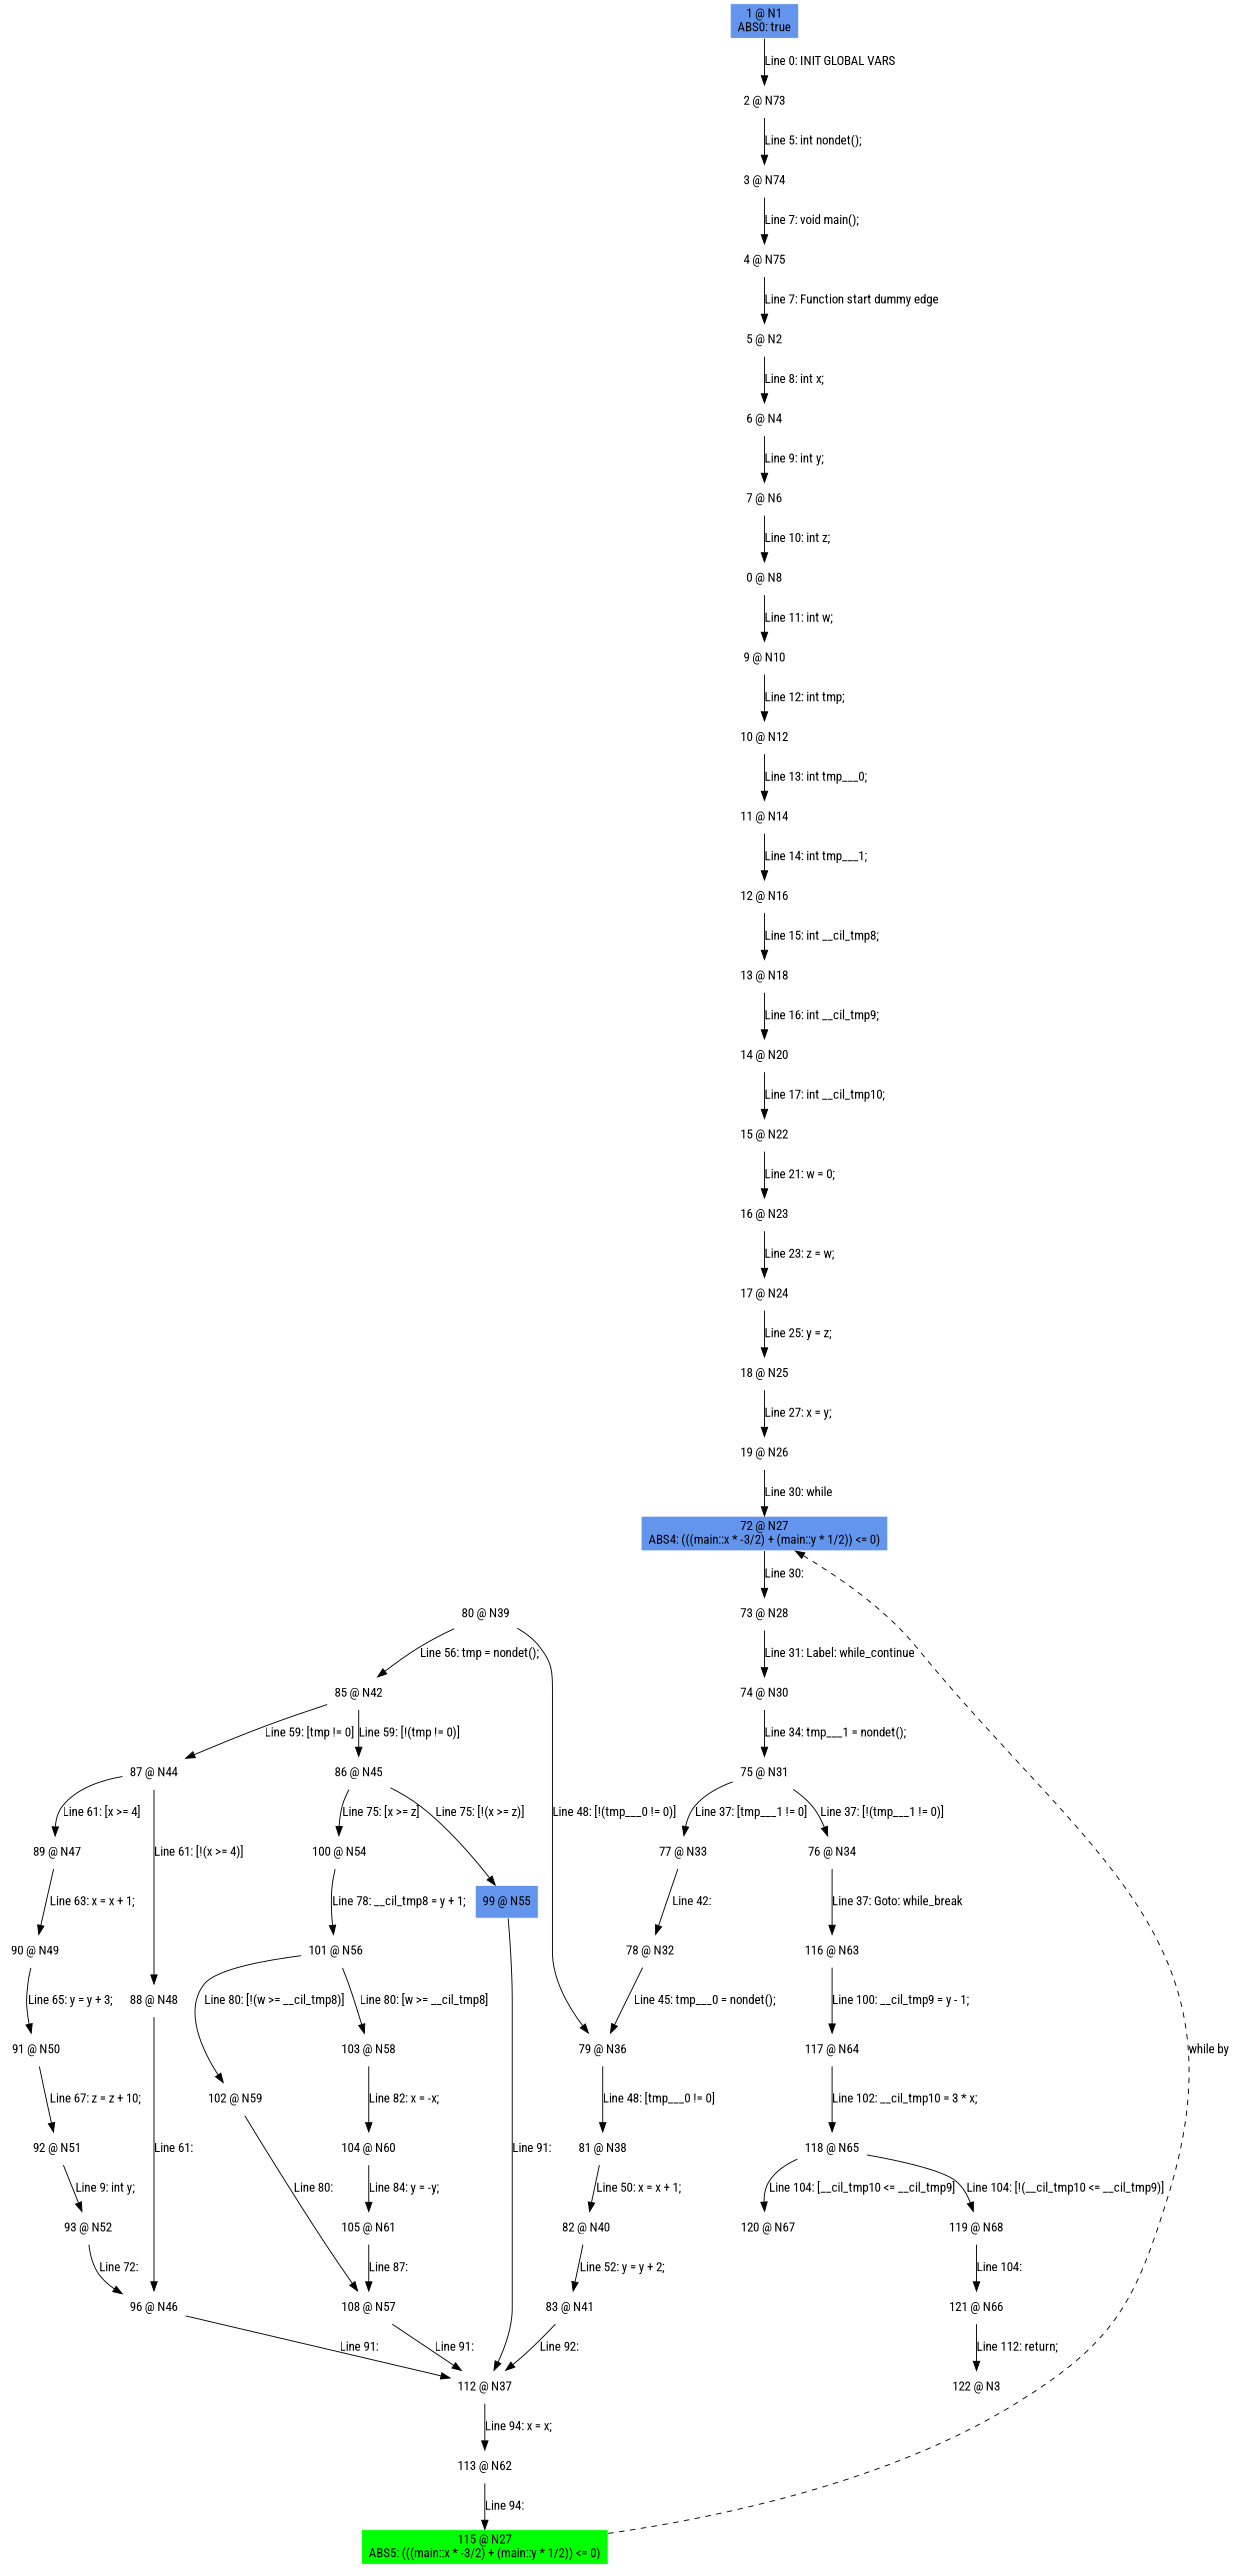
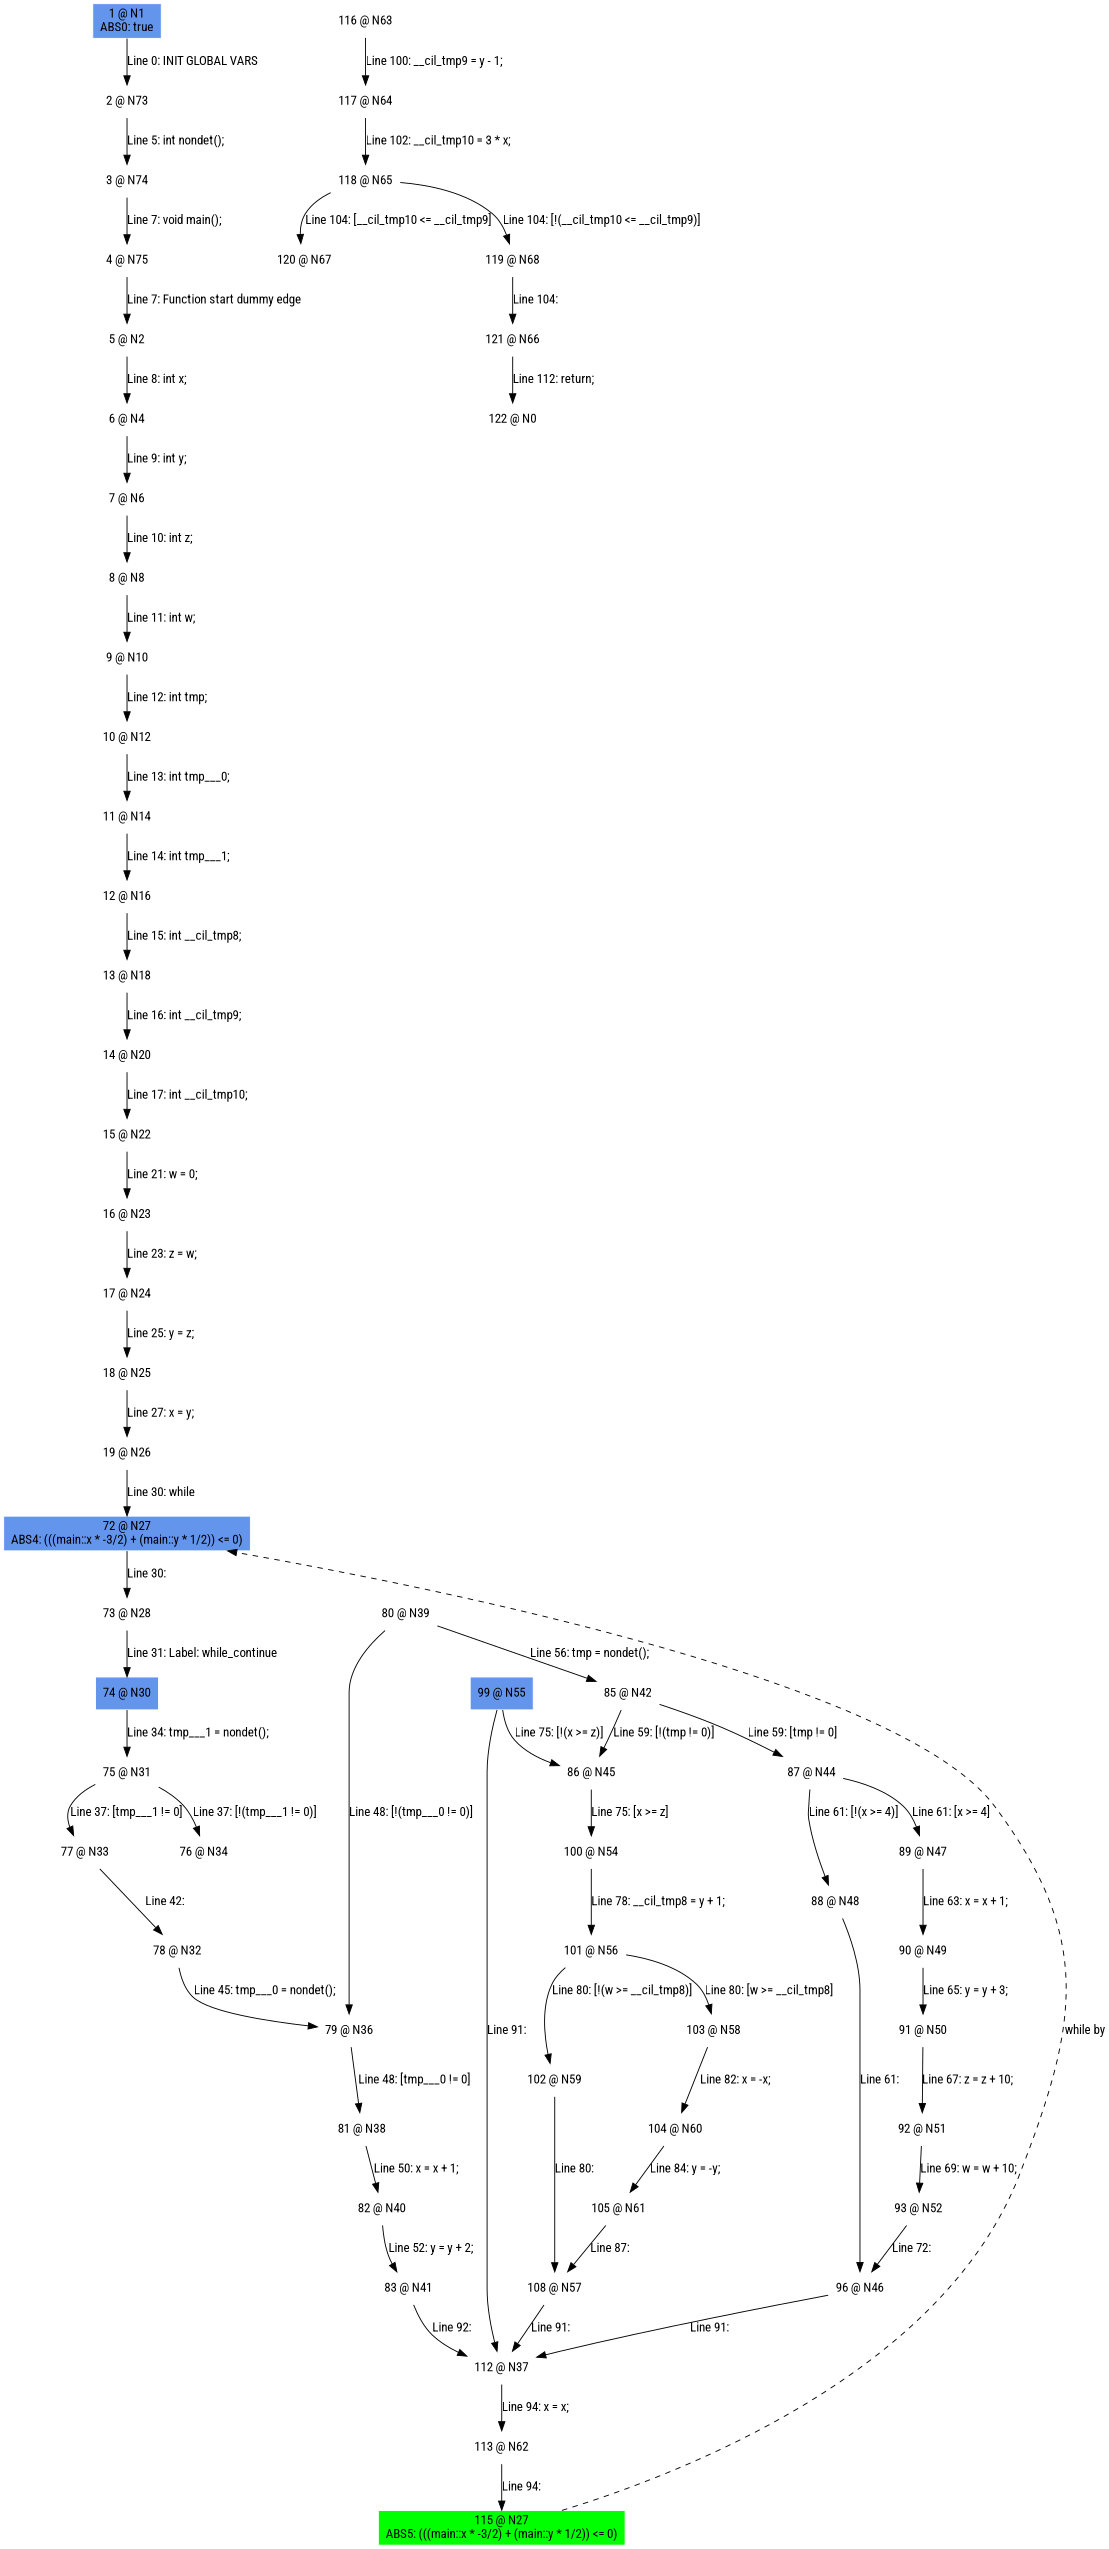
(764, 578) -> (127, 578)
(764, 1693) -> (127, 1693)
(445, 1827) -> (518, 1744)
(832, 1897) -> none
(106, 2188) -> (969, 2169)
(976, 2387) -> (513, 419)
